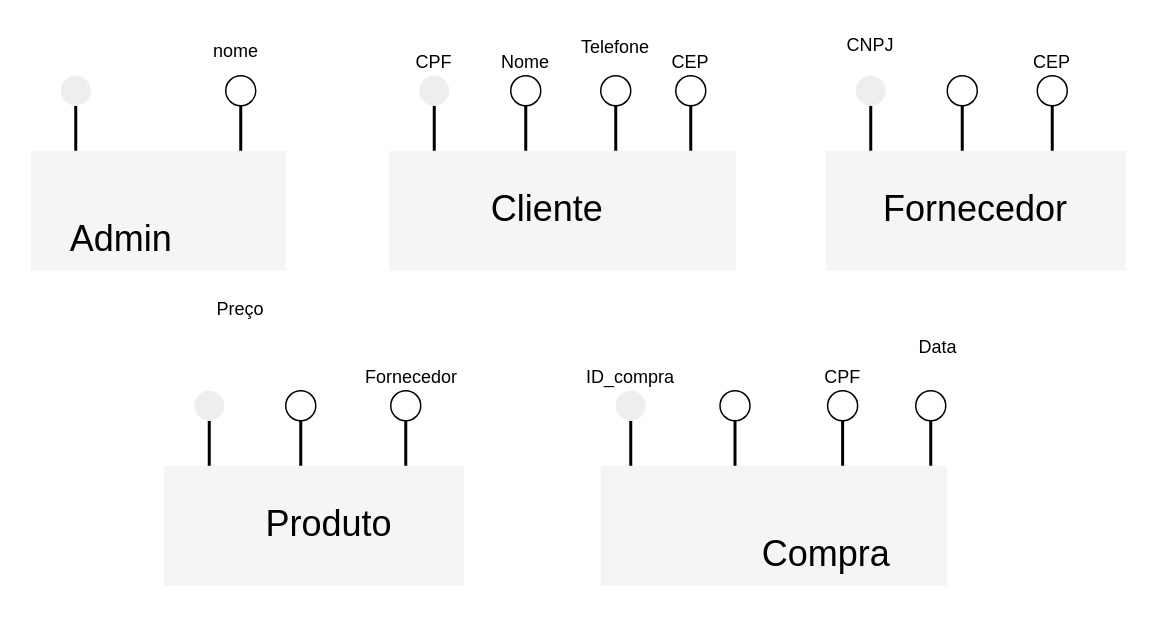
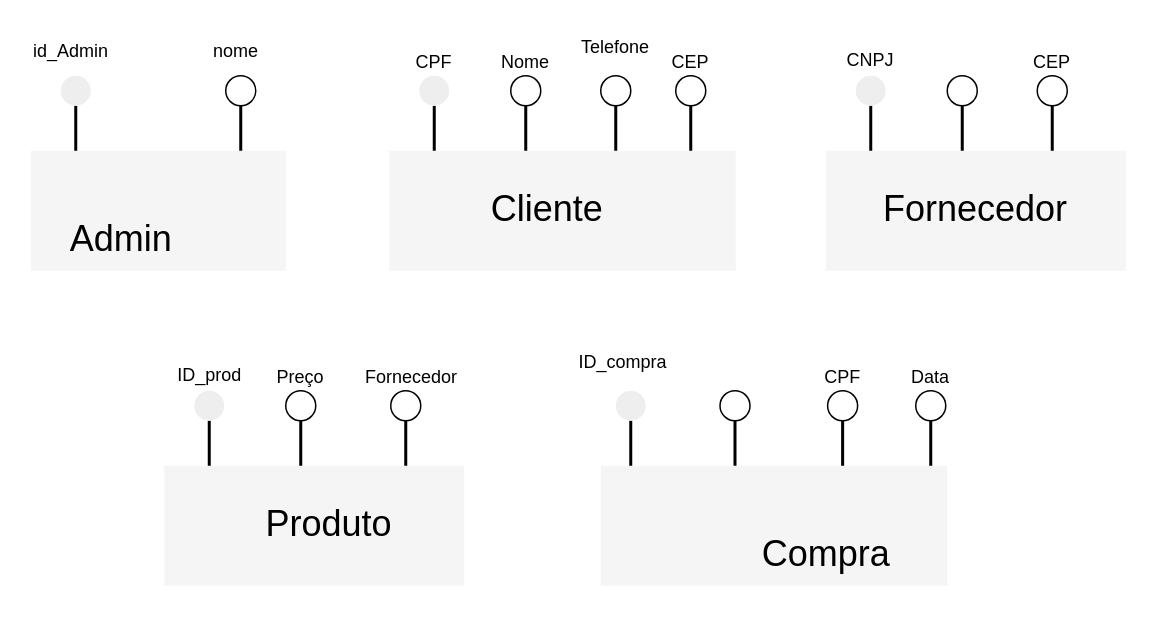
(871, 46) -> (871, 61)
none -> (76, 53)
(241, 308) -> (301, 376)
(938, 346) -> (931, 376)
none -> (209, 376)
(631, 376) -> (623, 361)
